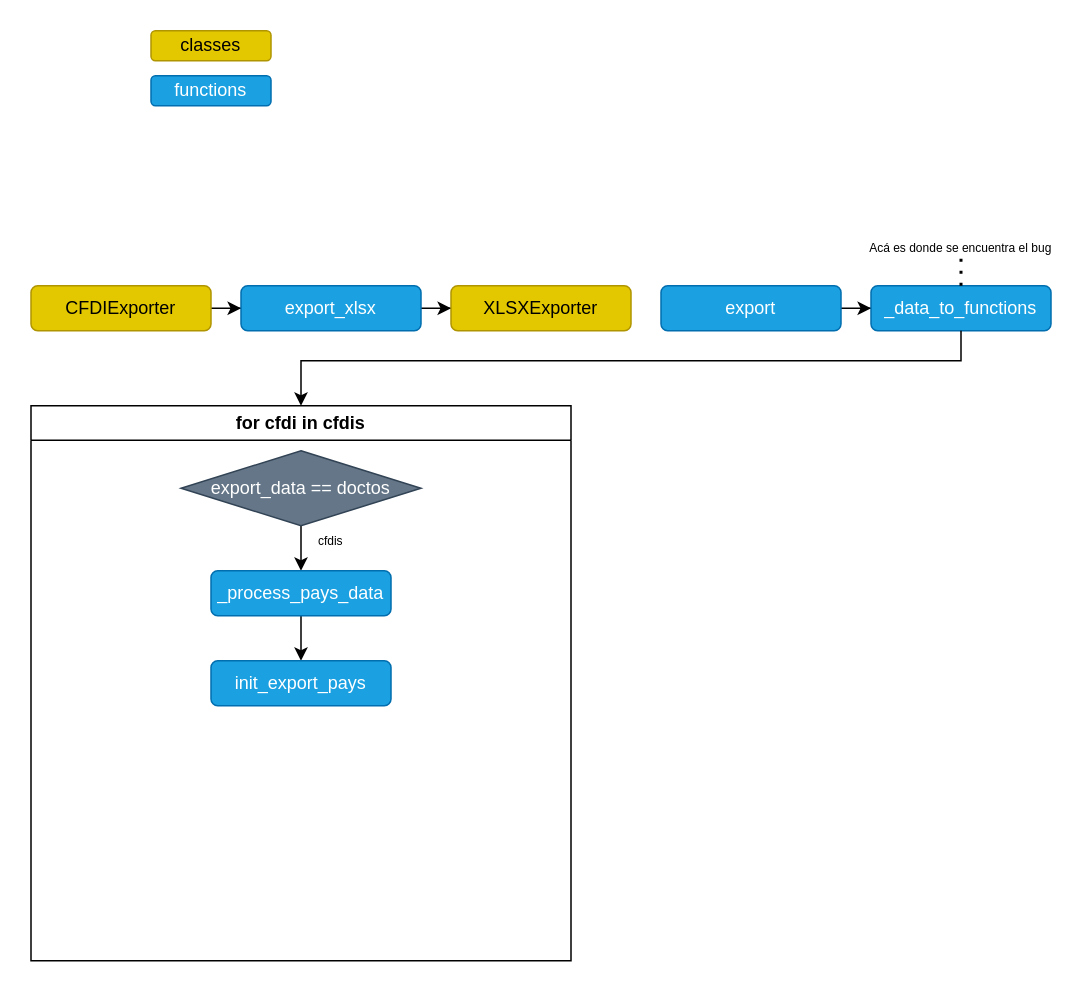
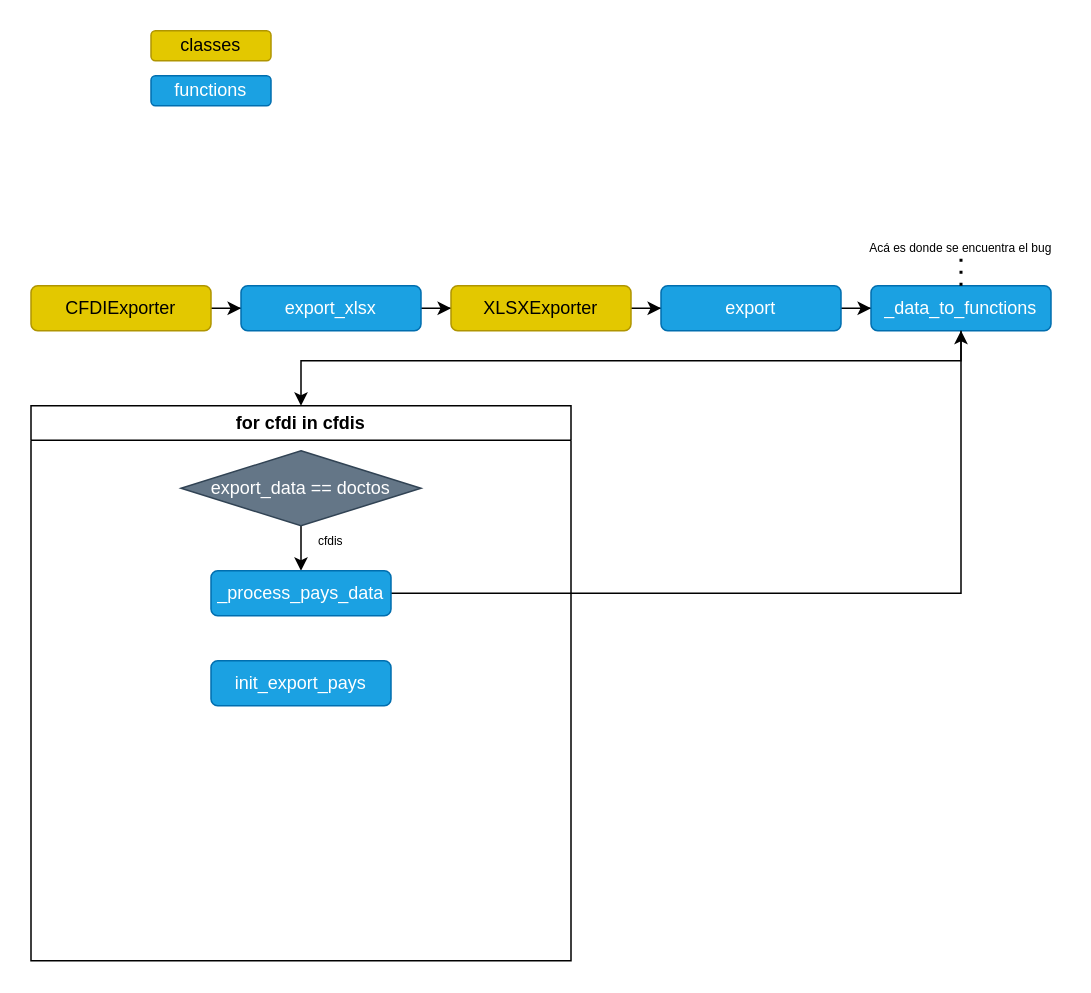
none -> (651, 308)
(301, 644) -> (791, 593)
